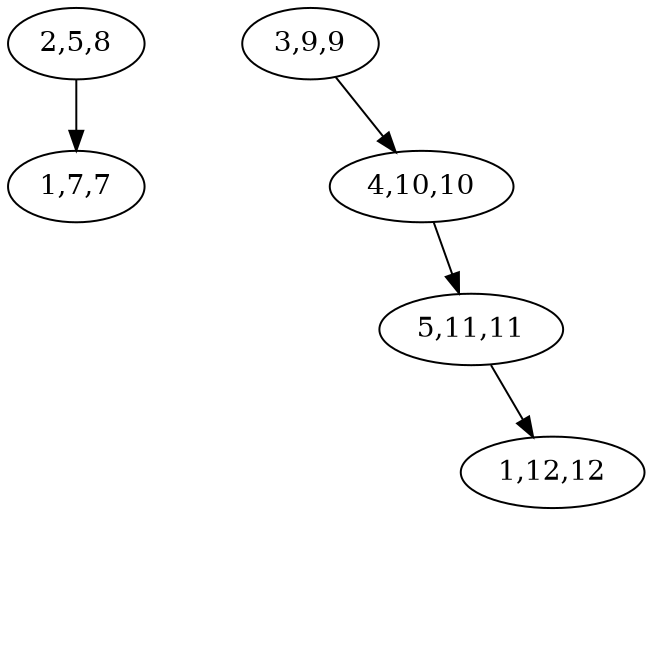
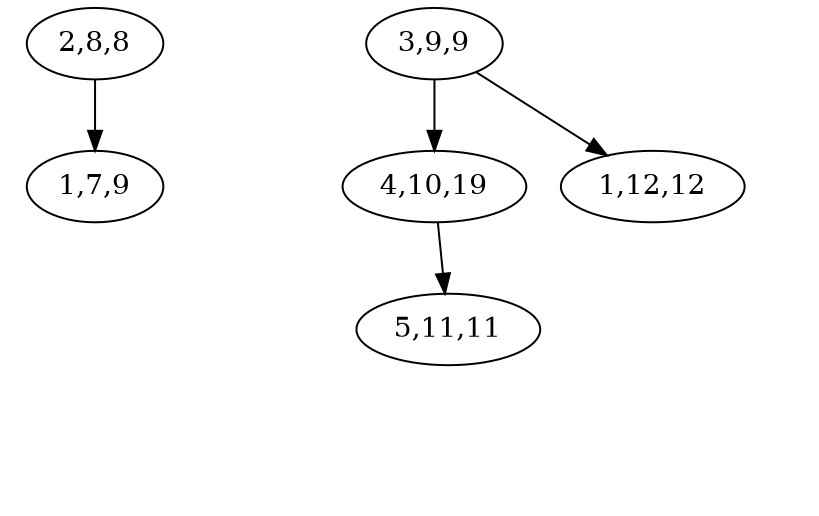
(76, 44) -> (95, 44)
(76, 187) -> (95, 187)
(422, 187) -> (434, 187)
(507, 392) -> (533, 108)
